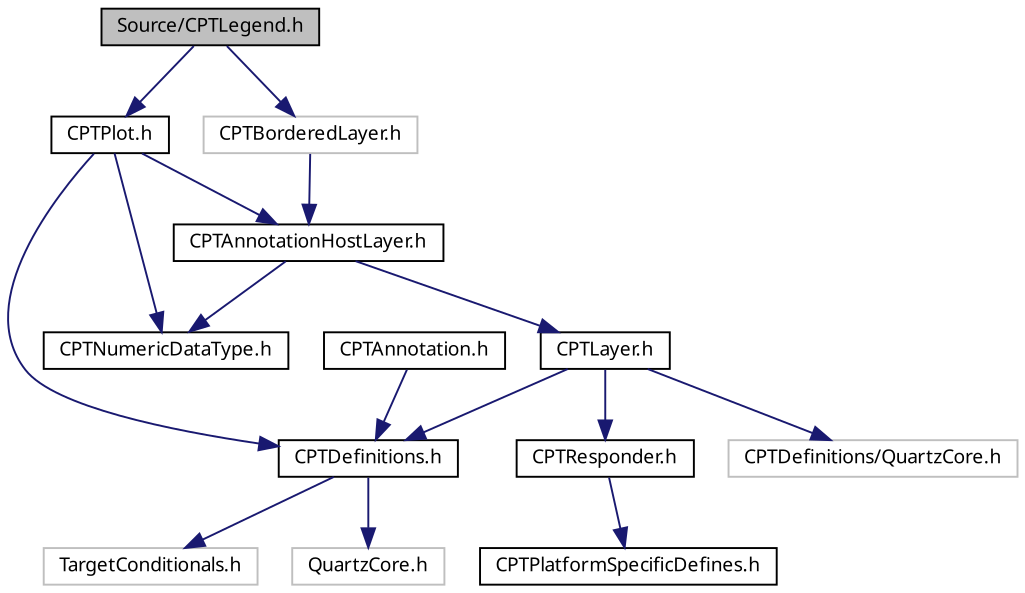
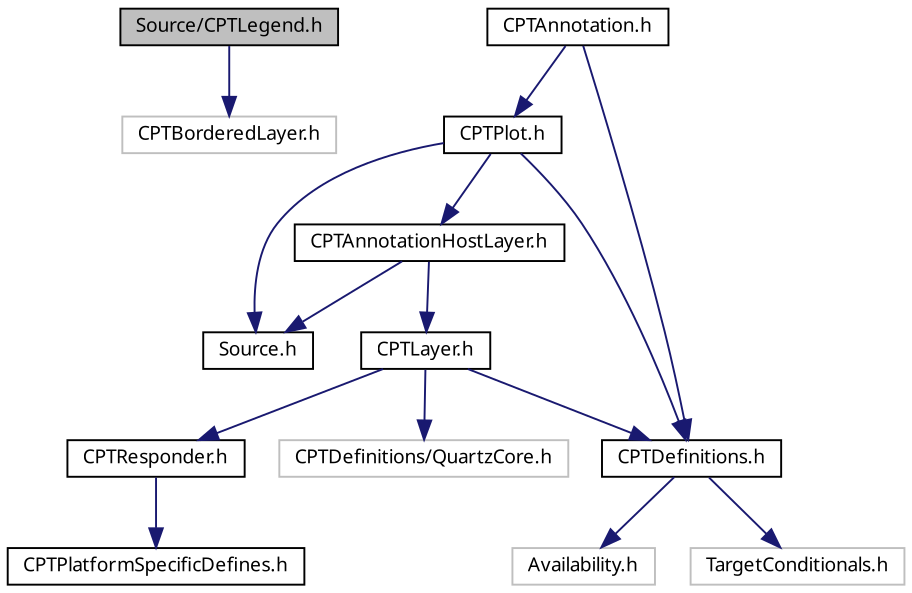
(167, 74) -> (546, 73)
(310, 179) -> none
(166, 351) -> (258, 351)
(368, 566) -> (584, 566)
